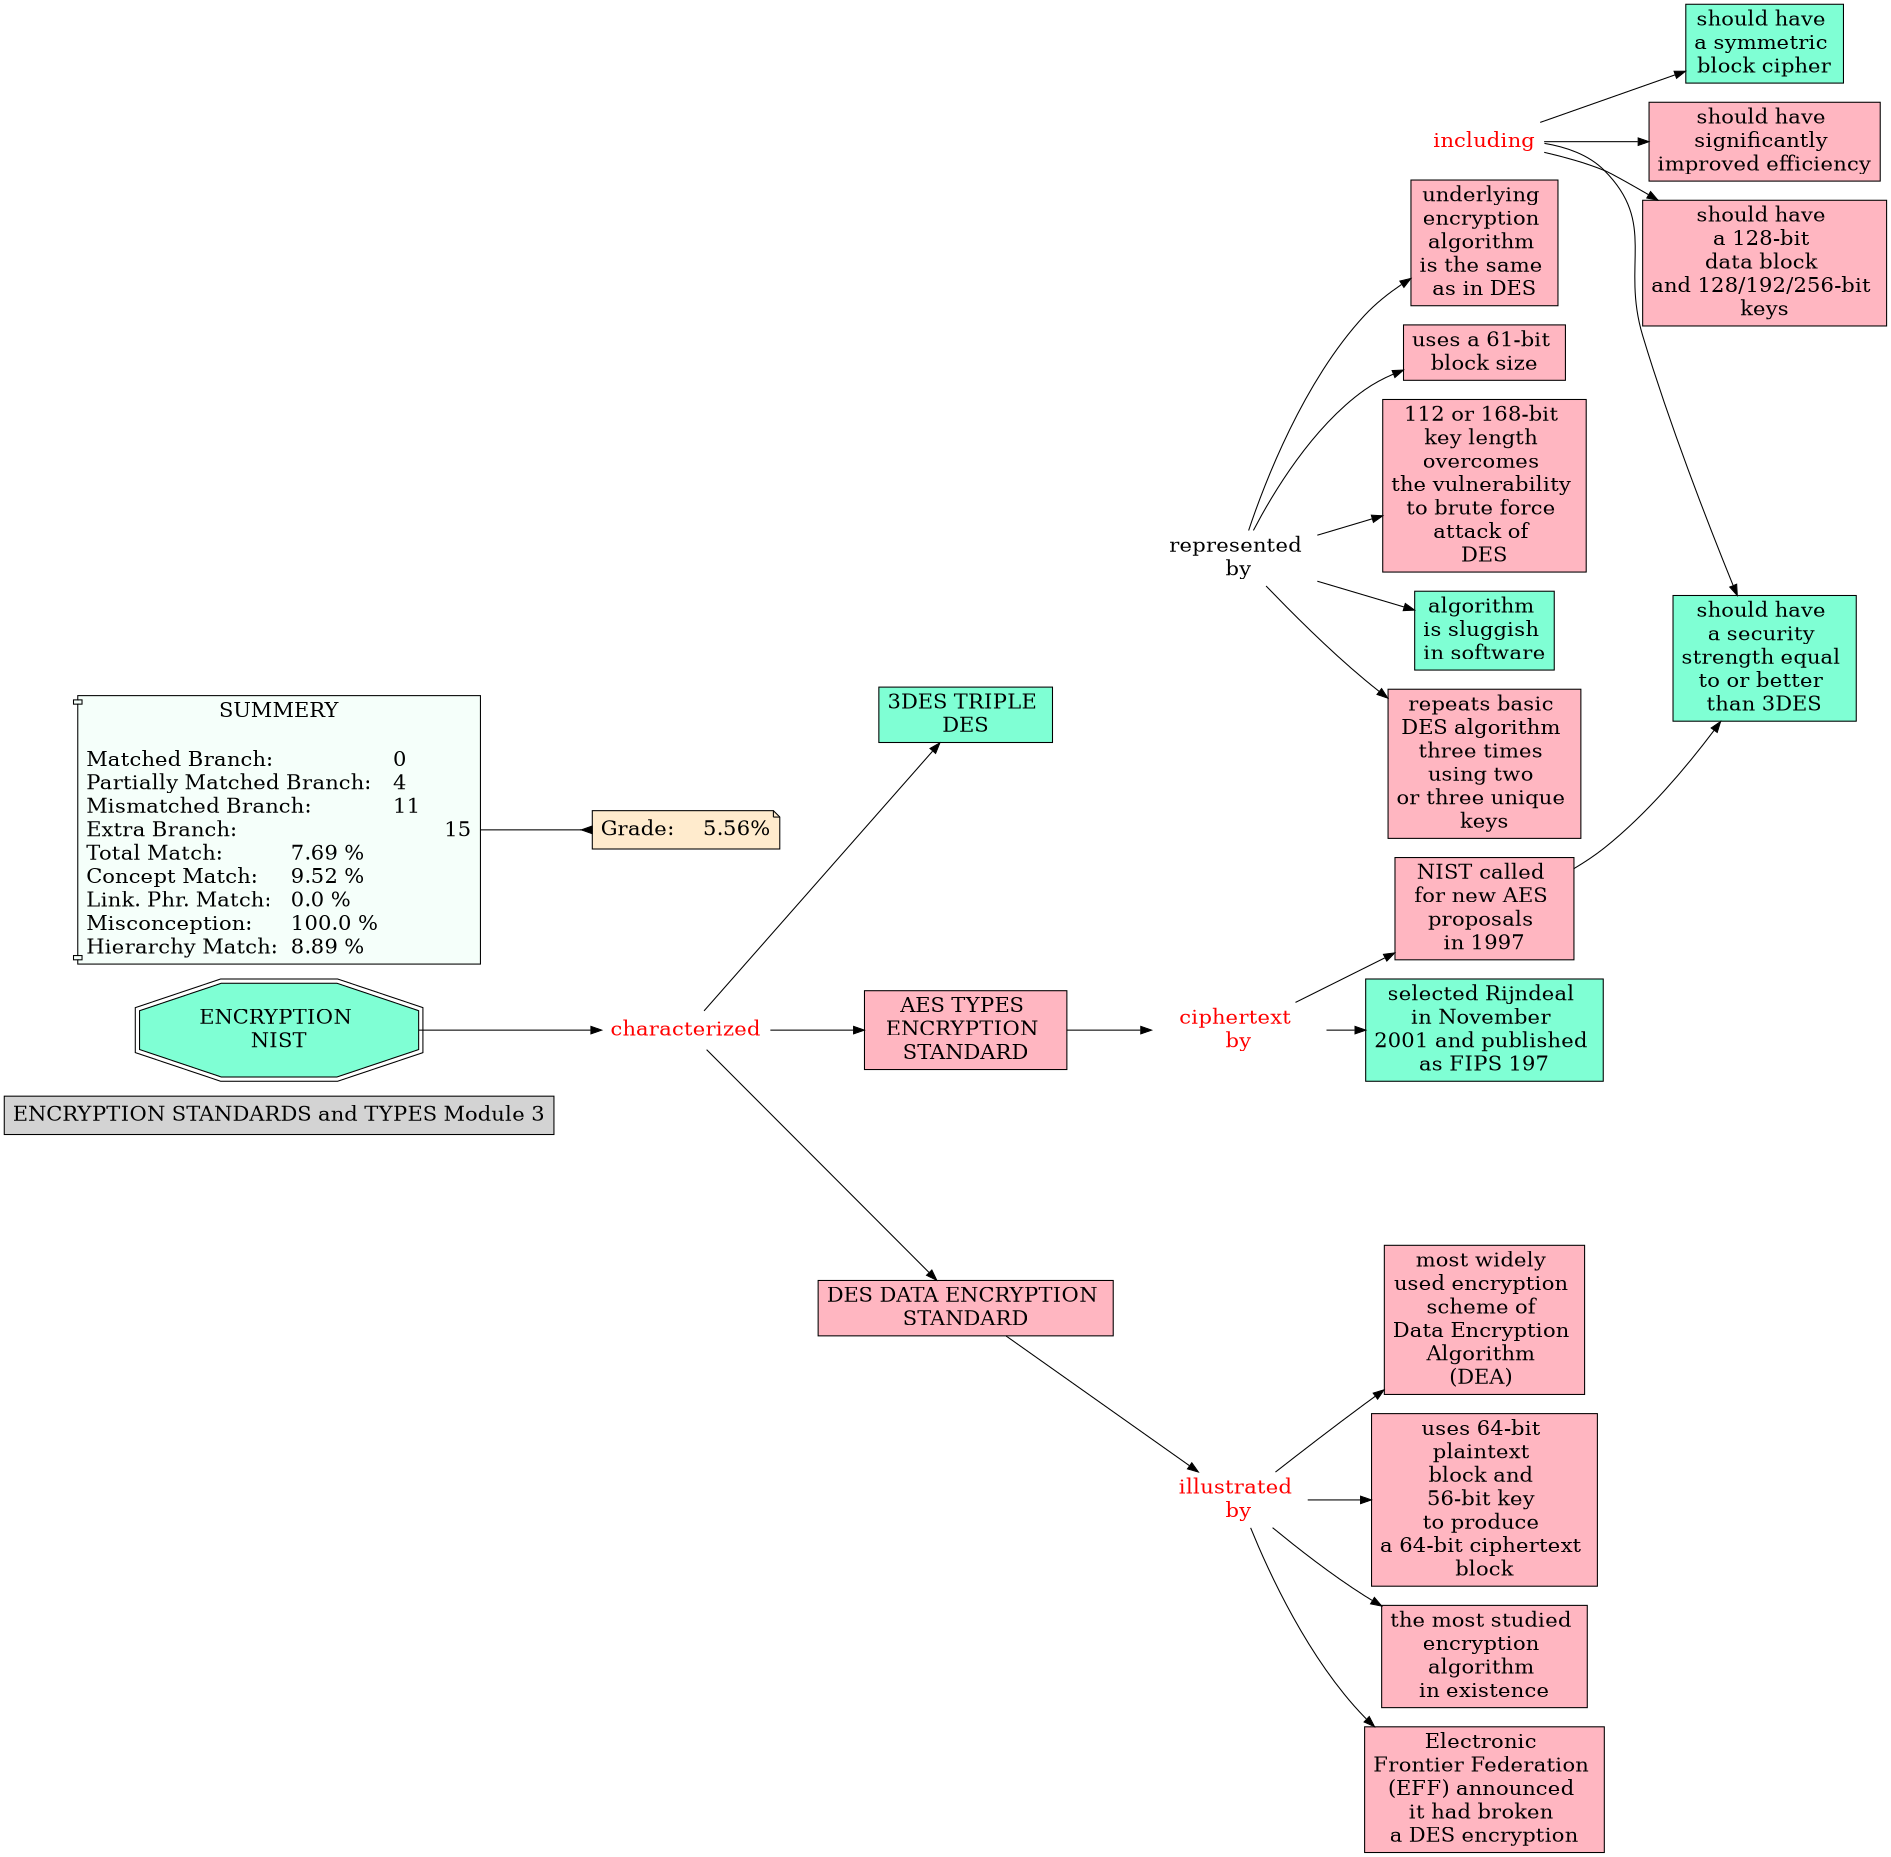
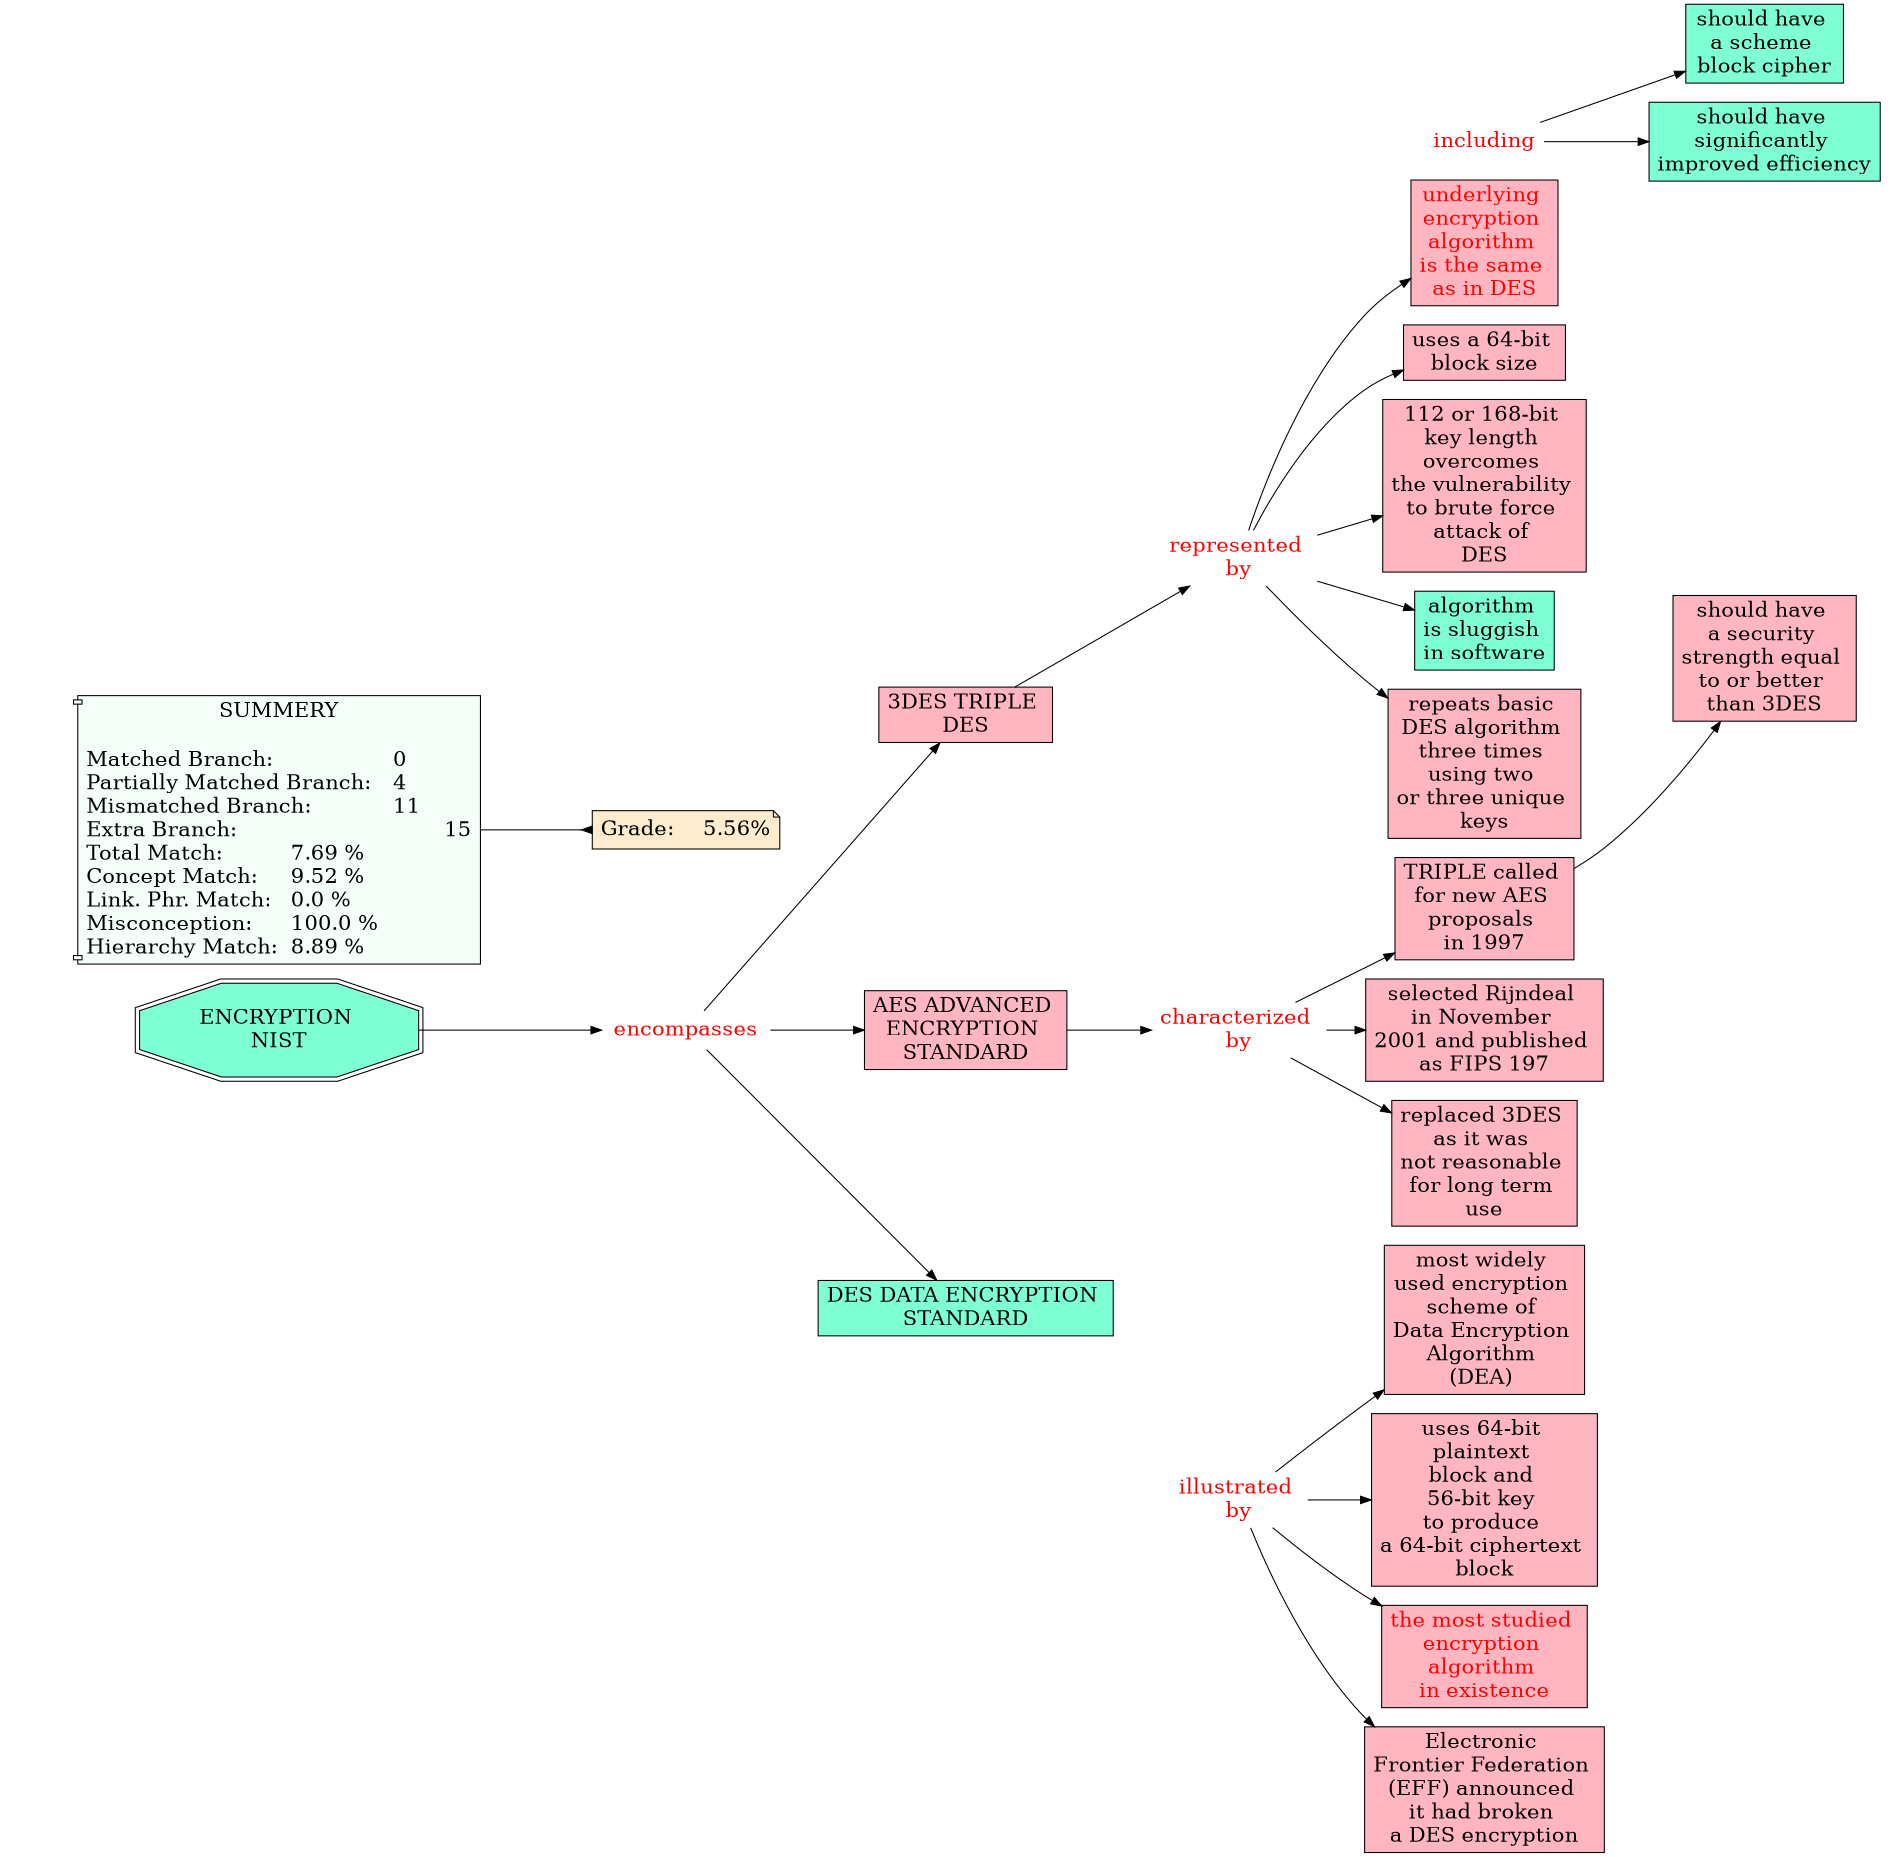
(1765, 44) -> (1765, 44)
(1765, 142) -> (1765, 142)
(1484, 243) -> (1484, 243)
(1765, 263) -> none
(1646, 347) -> none
(1484, 353) -> (1484, 353)
(1239, 558) -> (1239, 558)
none -> (1098, 639)
(1765, 658) -> (1765, 658)
(966, 715) -> (966, 715)
(1484, 909) -> (1484, 909)
(686, 1030) -> (686, 1030)
(966, 1030) -> (966, 1030)
(1239, 1030) -> (1239, 1030)
(1484, 1030) -> (1484, 1030)
(279, 1115) -> none
none -> (1484, 1163)
(966, 1308) -> (966, 1308)
(1098, 1401) -> none
(1484, 1657) -> (1484, 1657)
